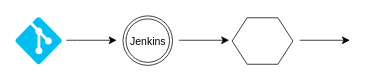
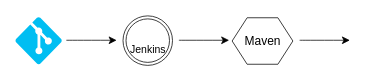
(148, 41) -> (148, 48)
none -> (263, 41)
